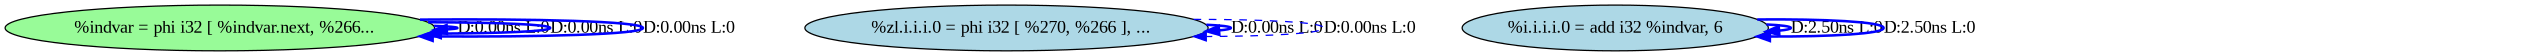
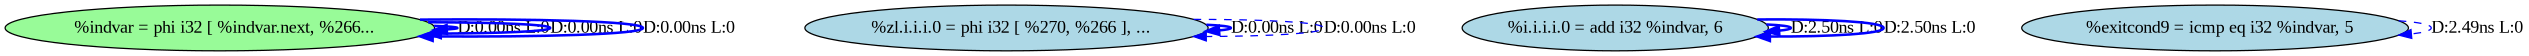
none -> (2215, 28)
